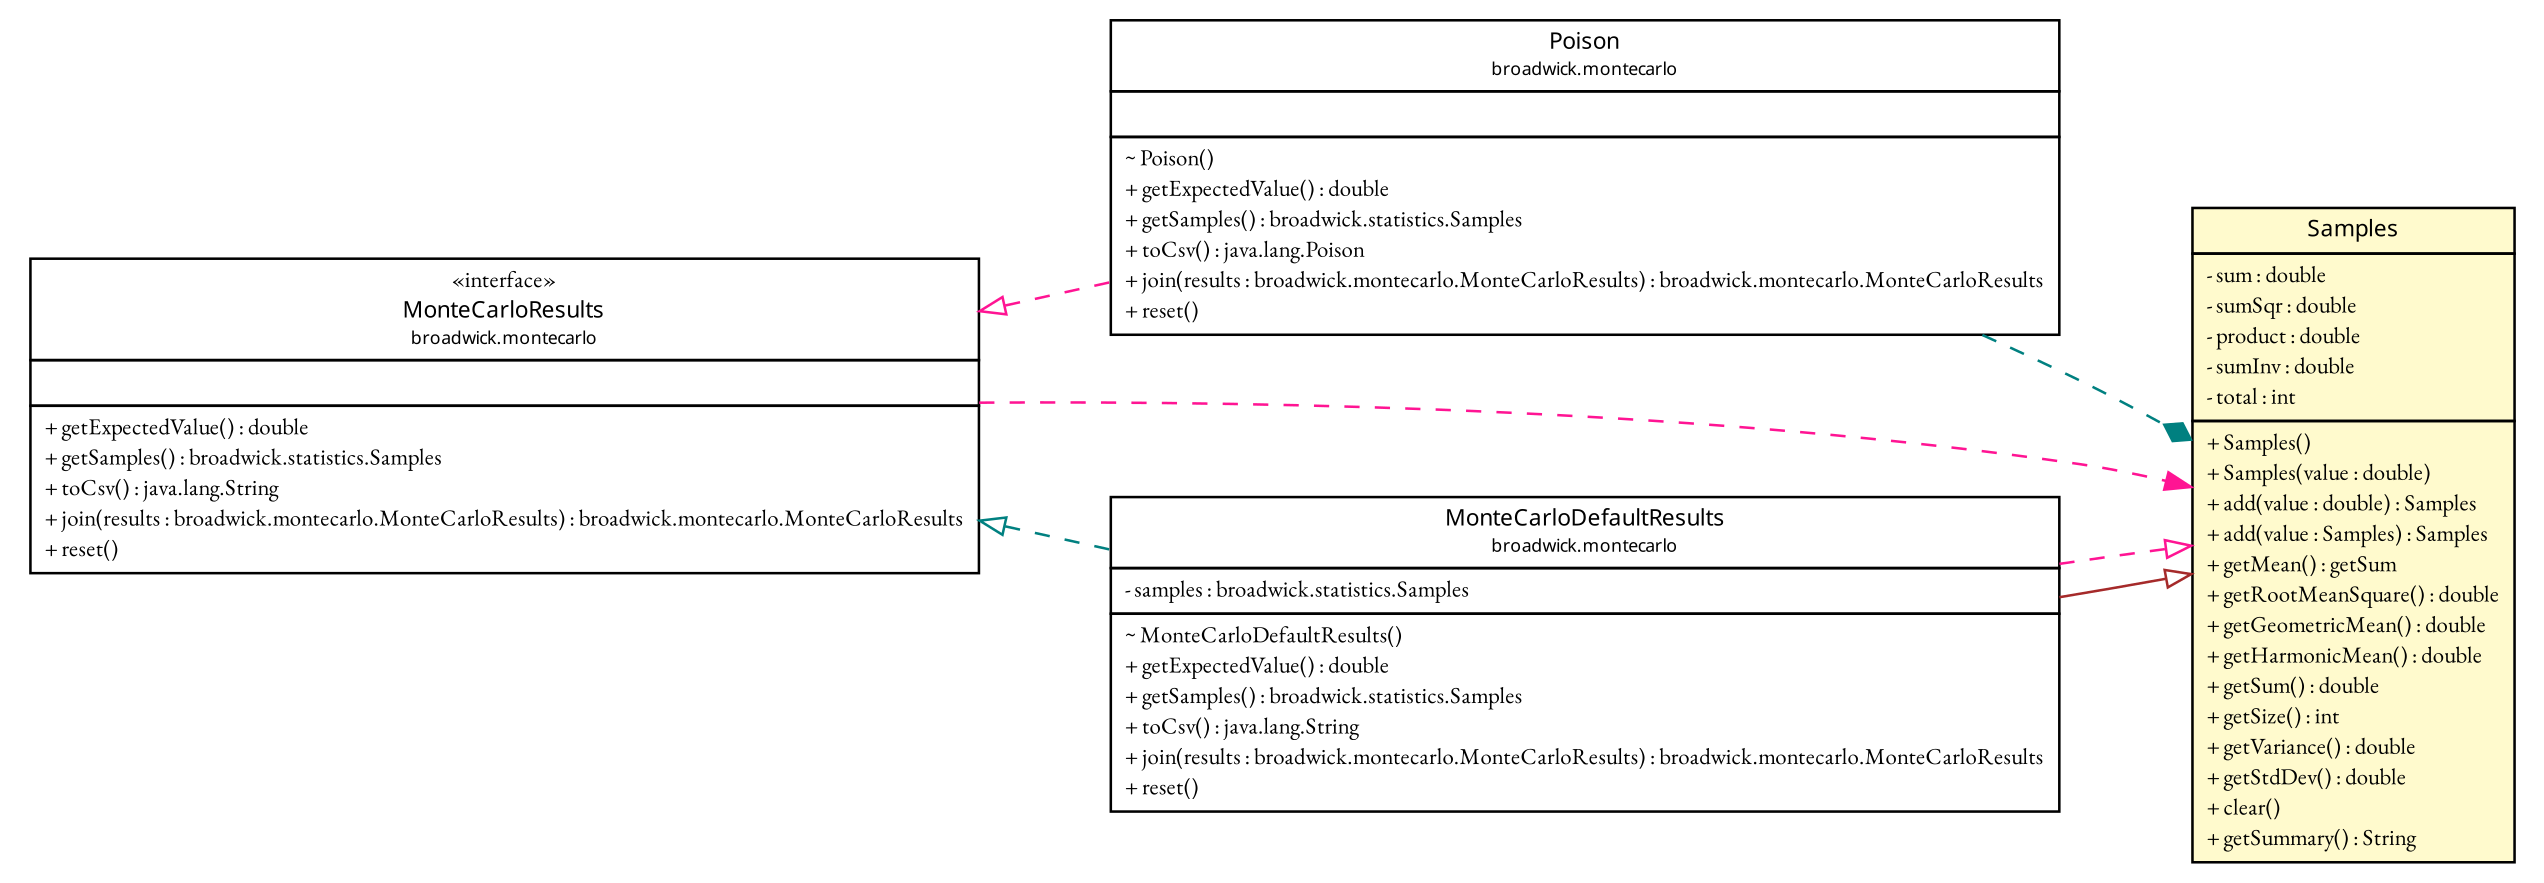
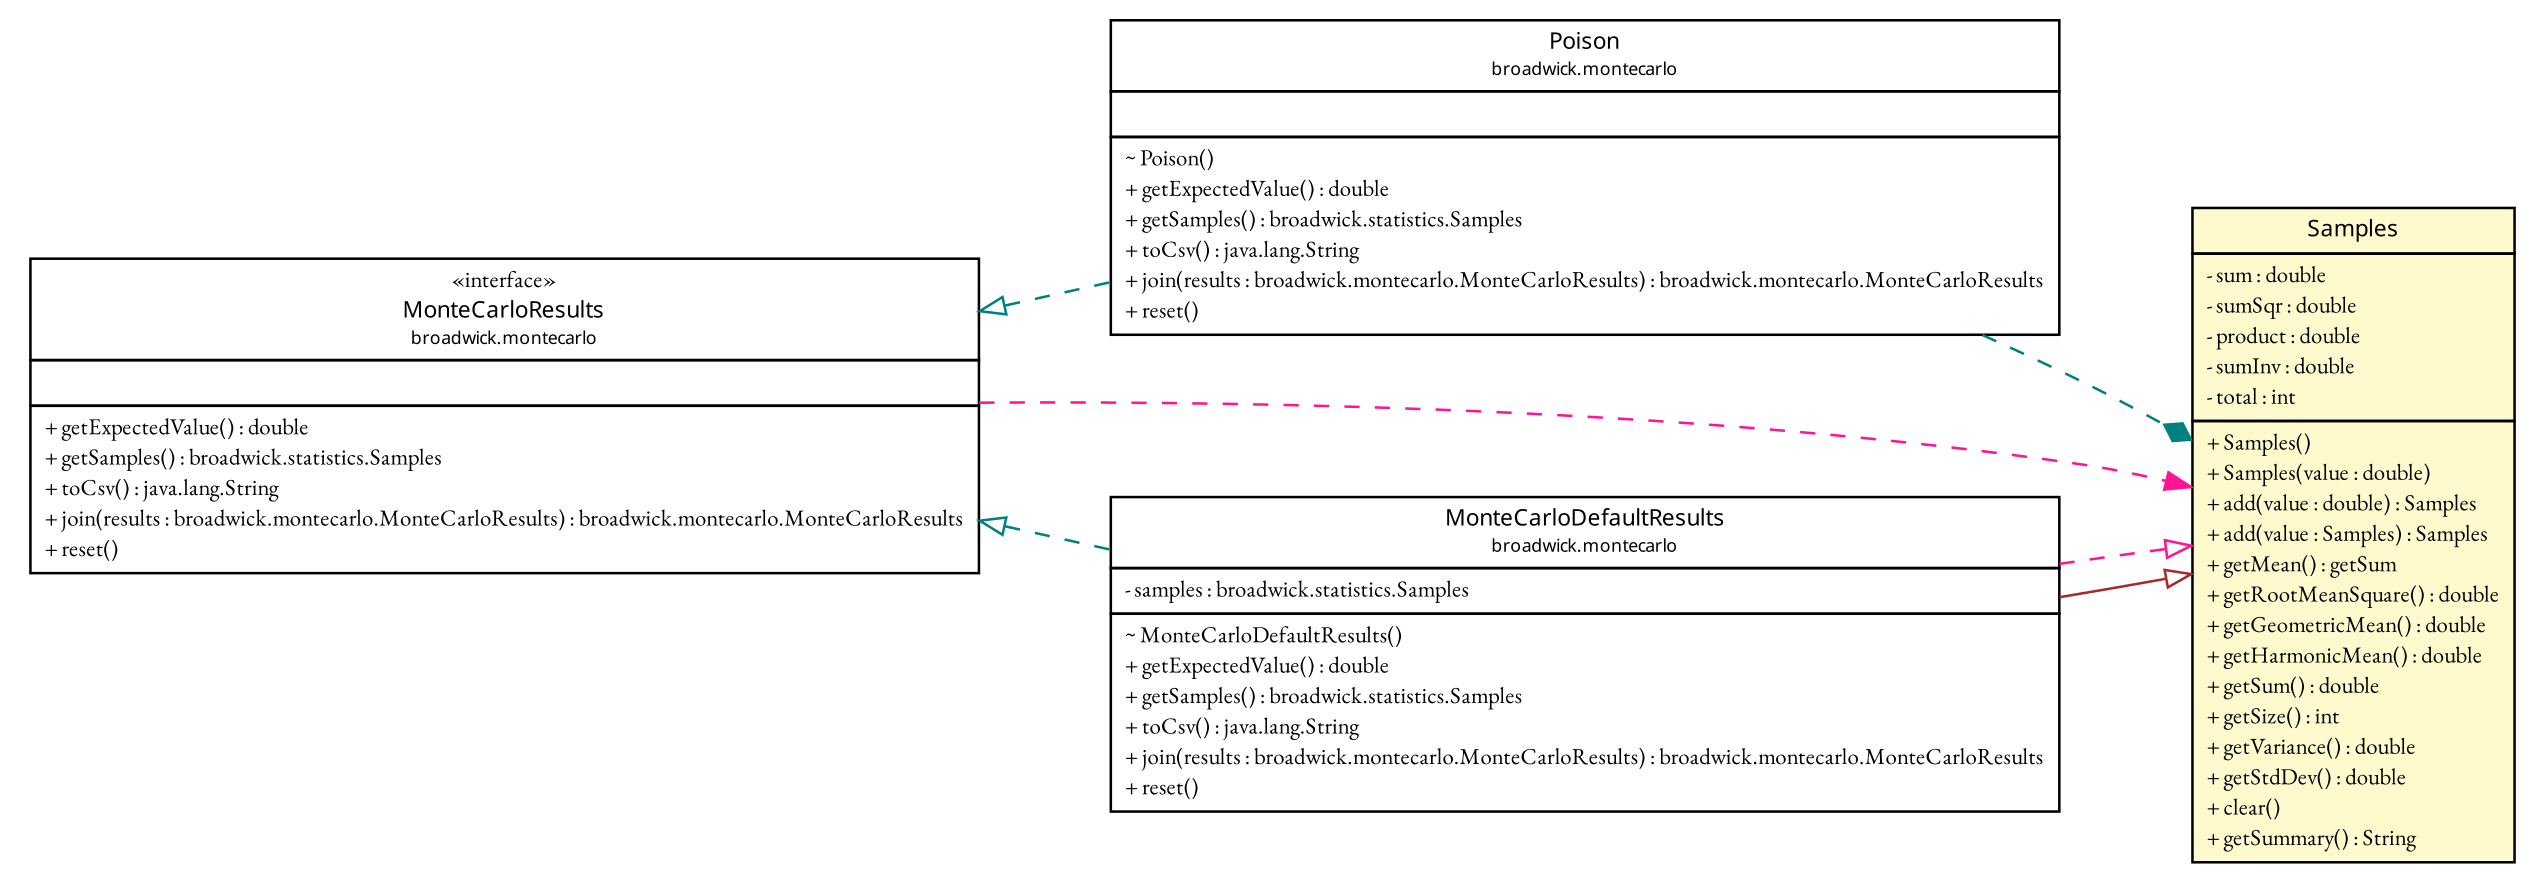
(1245, 250) -> (1243, 250)
(1058, 294) -> (1058, 294)
